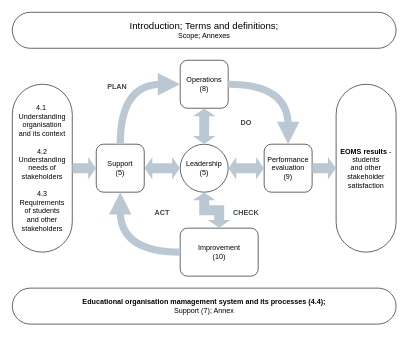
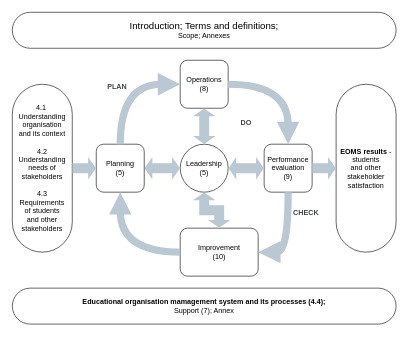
(120, 168) -> (120, 168)
(162, 213) -> none
(246, 213) -> (306, 213)
none -> (287, 222)
